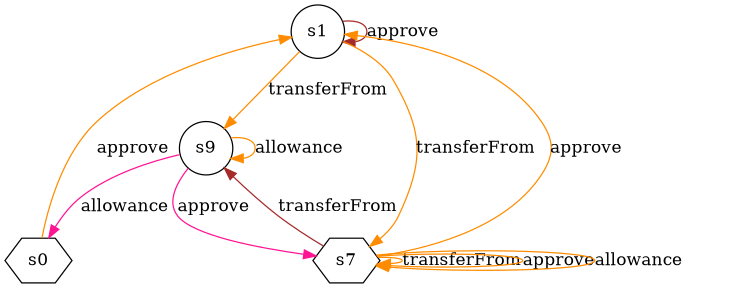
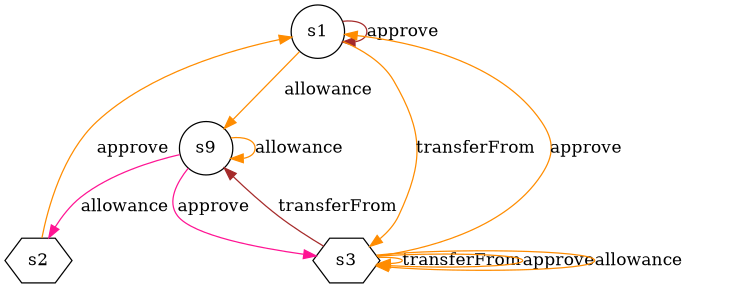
(328, 90) -> (328, 90)
(38, 261) -> (38, 261)
(346, 261) -> (346, 261)
